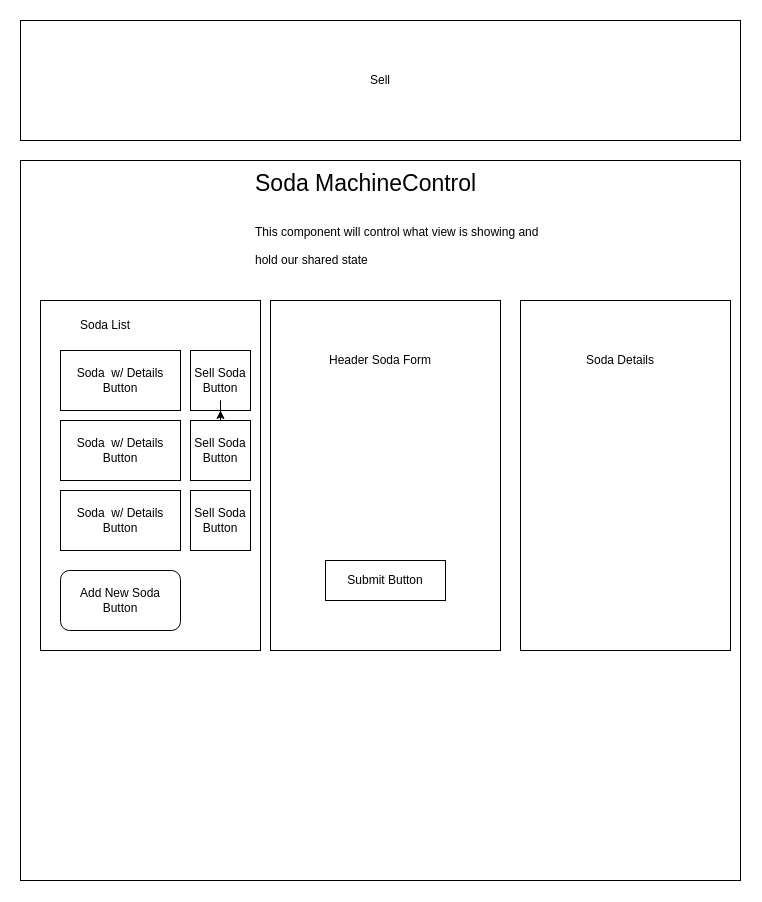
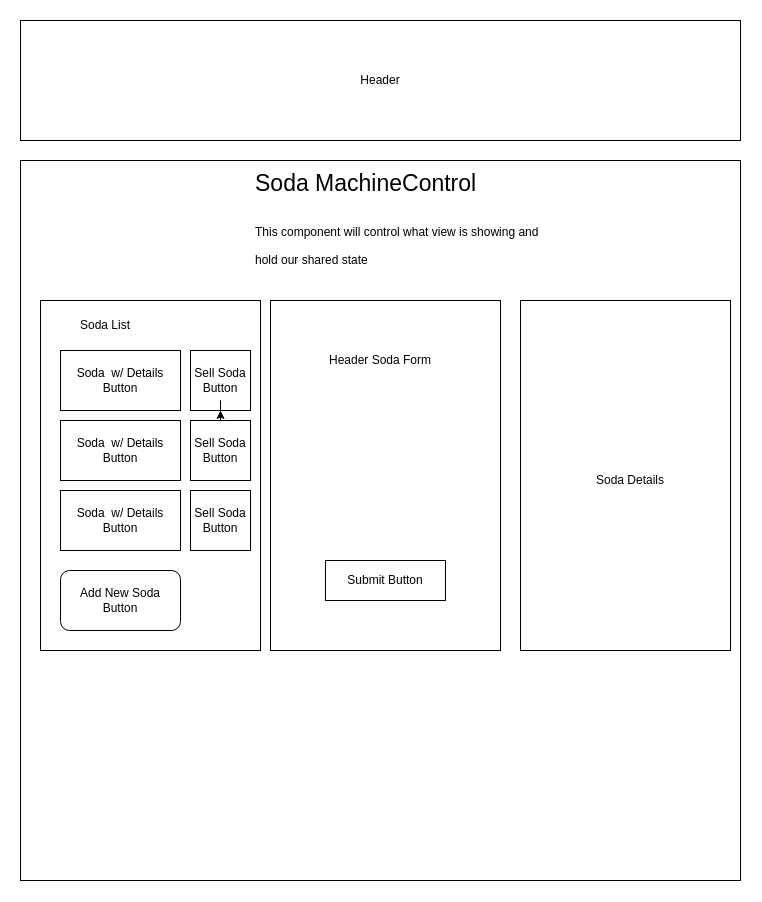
(381, 81) -> (381, 81)
(621, 361) -> (631, 481)
